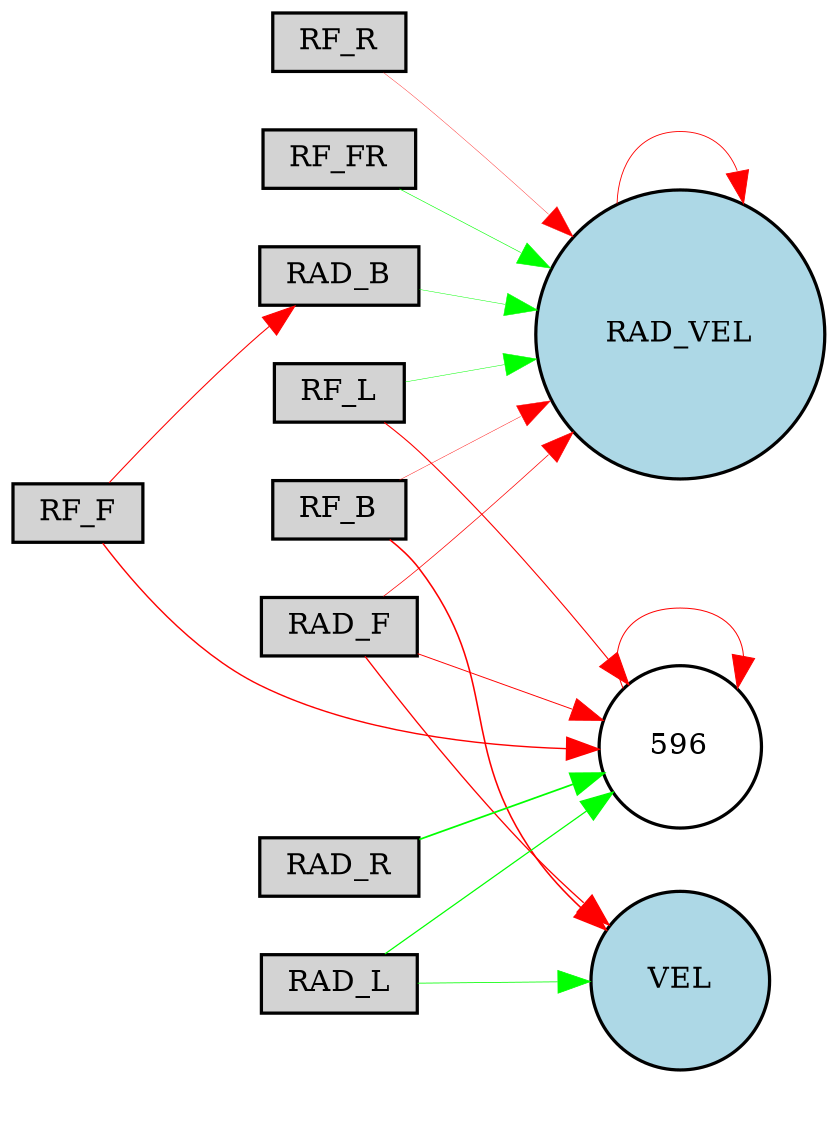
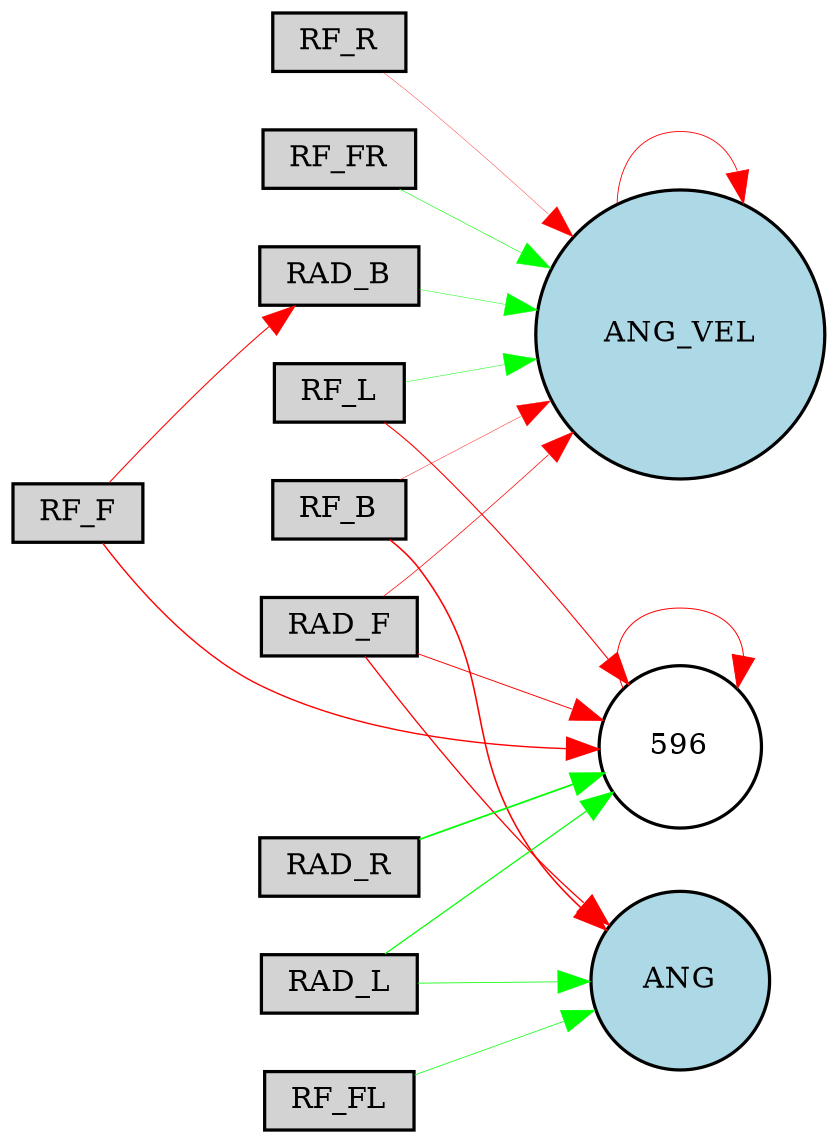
(680, 334) -> (680, 334)
(680, 981) -> (680, 981)
none -> (339, 1101)
